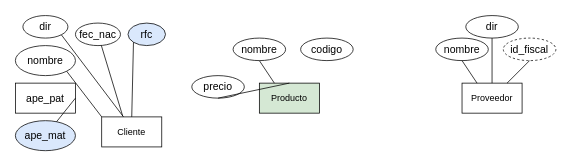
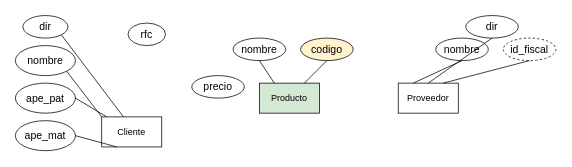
(98, 34) -> none
(147, 34) -> (147, 34)
(327, 49) -> (327, 49)
none -> (315, 72)
(111, 77) -> none
(132, 79) -> none
(253, 91) -> none
(45, 98) -> (45, 98)
(492, 98) -> (428, 98)
(66, 110) -> (83, 103)
(45, 135) -> (45, 135)
none -> (96, 141)
